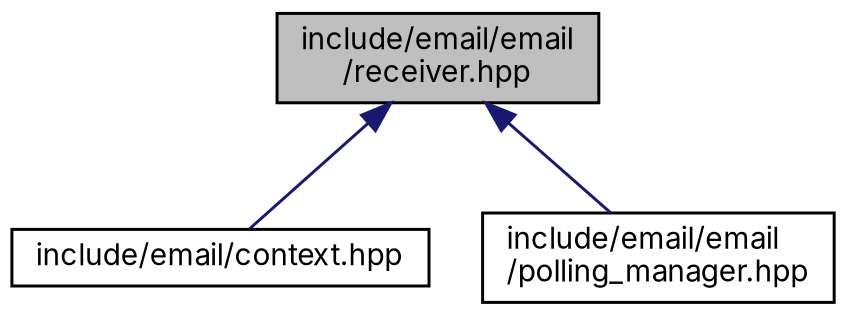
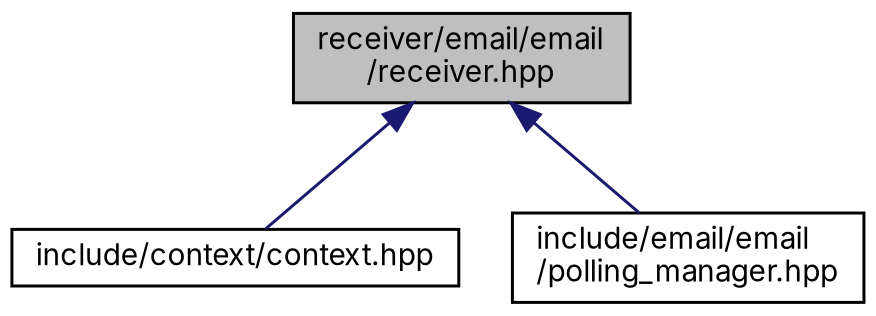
(438, 58) -> (462, 58)
(220, 258) -> (235, 258)
